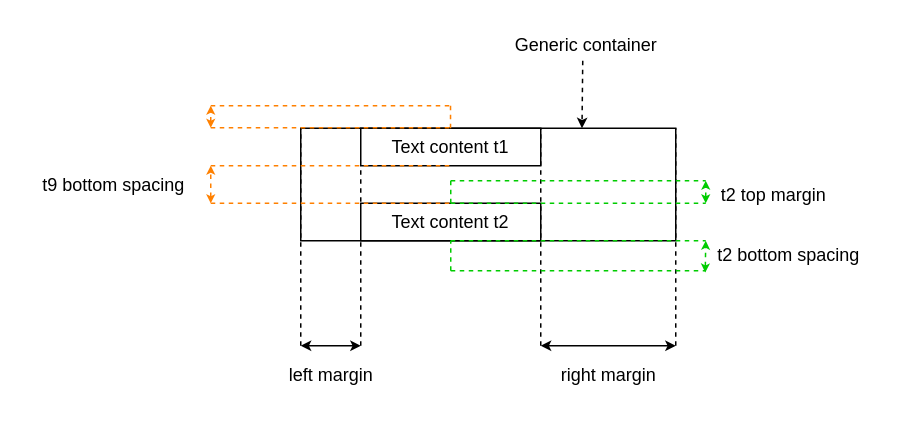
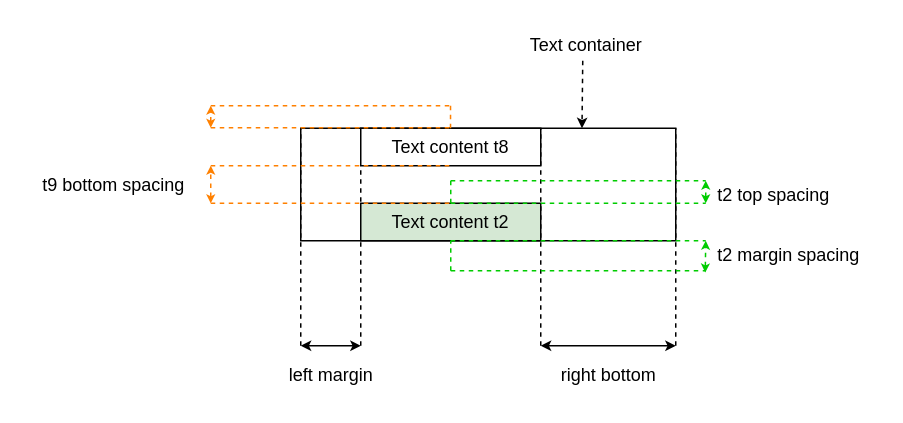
(587, 46) -> (587, 46)
(451, 148) -> (451, 148)
(774, 196) -> (774, 196)
(451, 222) -> (451, 222)
(789, 256) -> (789, 256)
(609, 376) -> (609, 376)
